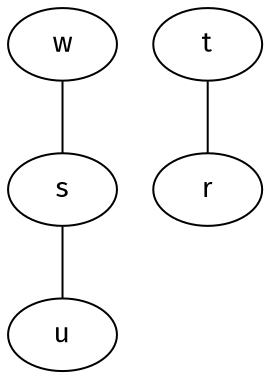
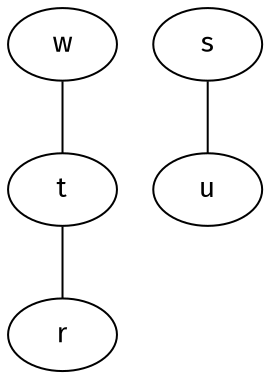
(63, 117) -> (63, 117)
